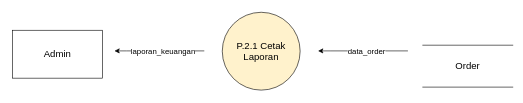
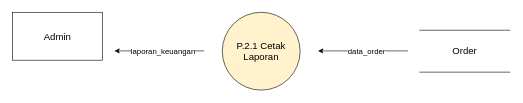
(57, 54) -> (57, 36)
(468, 66) -> (465, 51)
